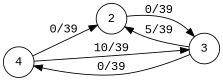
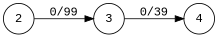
(159, 10) -> (64, 12)
(160, 41) -> none
(61, 42) -> none
(107, 56) -> none
